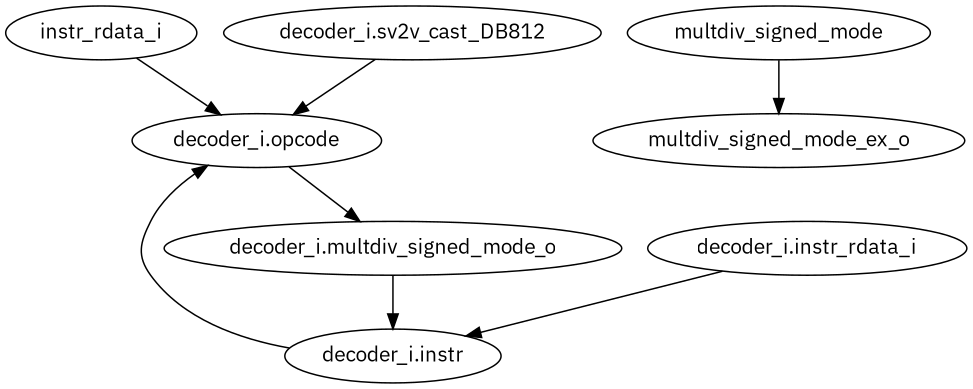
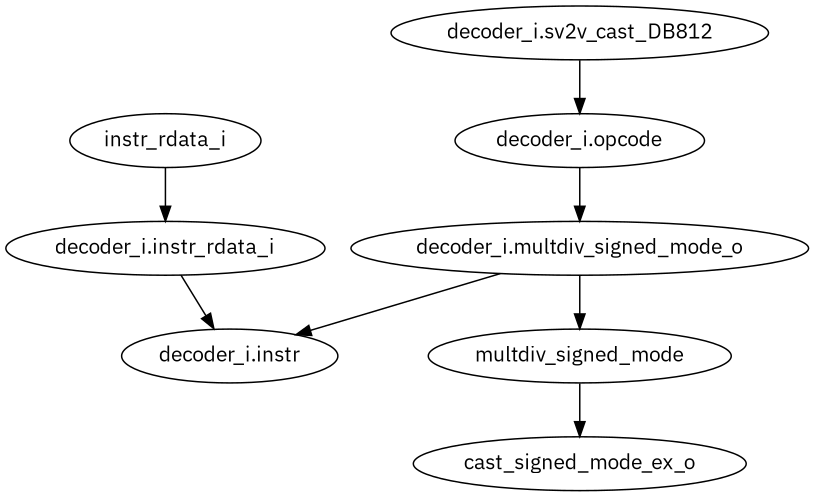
(172, 82) -> (165, 187)
(779, 141) -> (580, 464)
(163, 289) -> none
none -> (580, 295)
